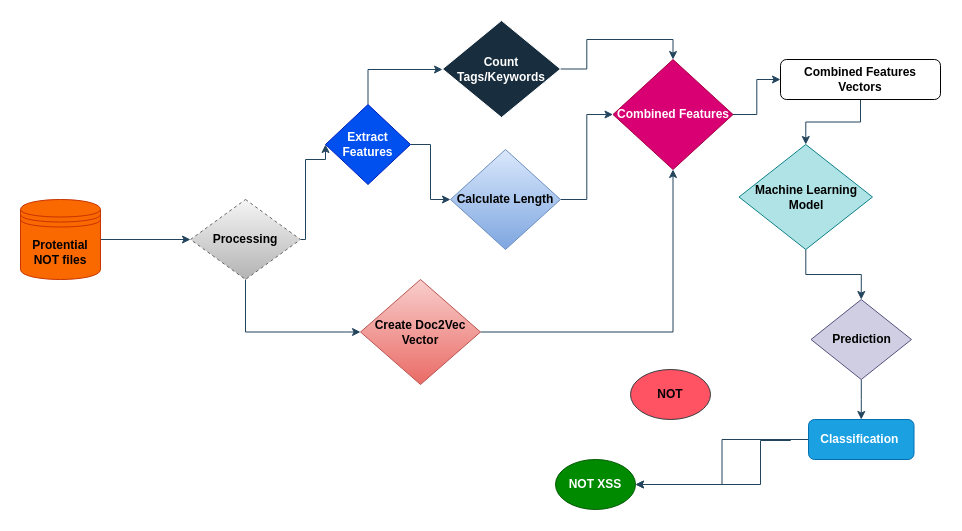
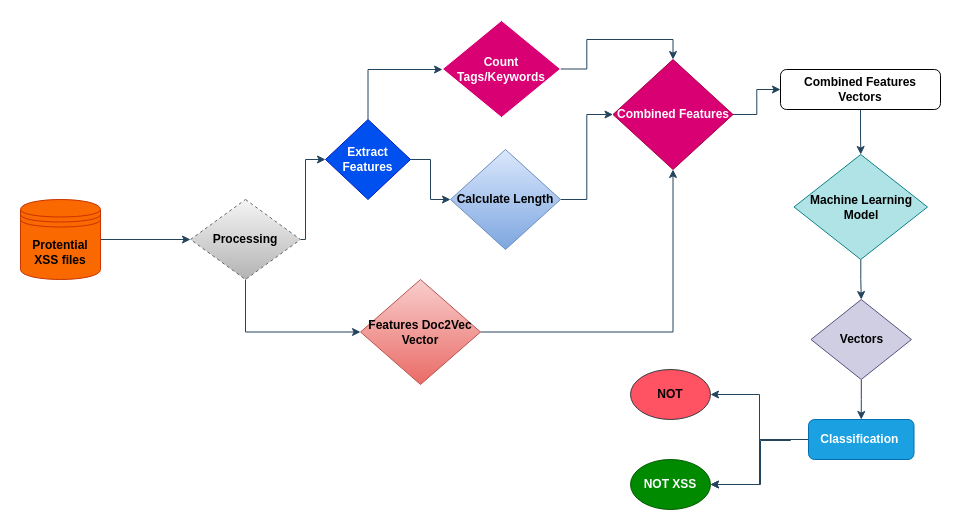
(502, 69) -> (502, 69)
(861, 80) -> (861, 90)
(368, 145) -> (368, 160)
(806, 197) -> (861, 207)
(61, 253) -> (61, 253)
(421, 333) -> (421, 333)
(862, 340) -> (862, 340)
none -> (760, 395)
(596, 485) -> (671, 485)
